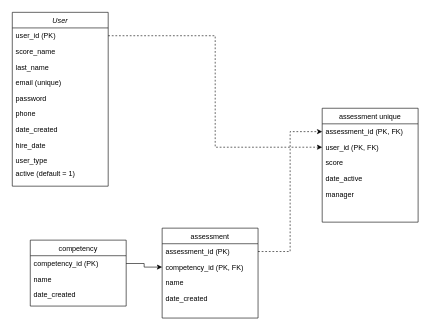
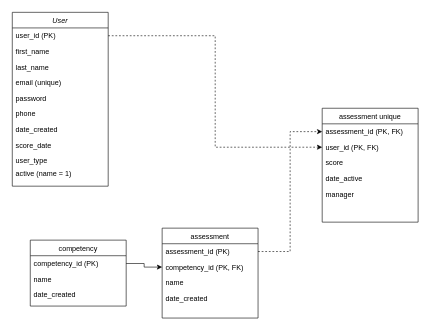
(36, 52) -> (35, 52)
(33, 145) -> (36, 145)
(51, 174) -> (46, 174)
